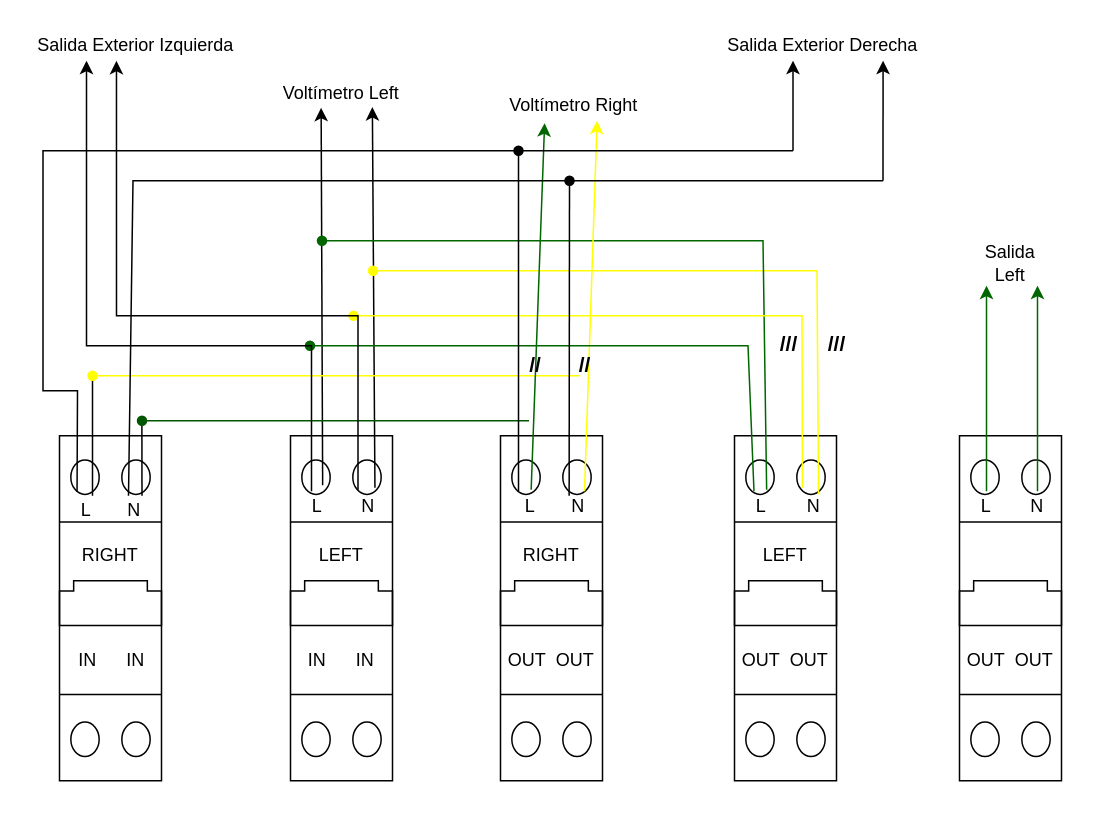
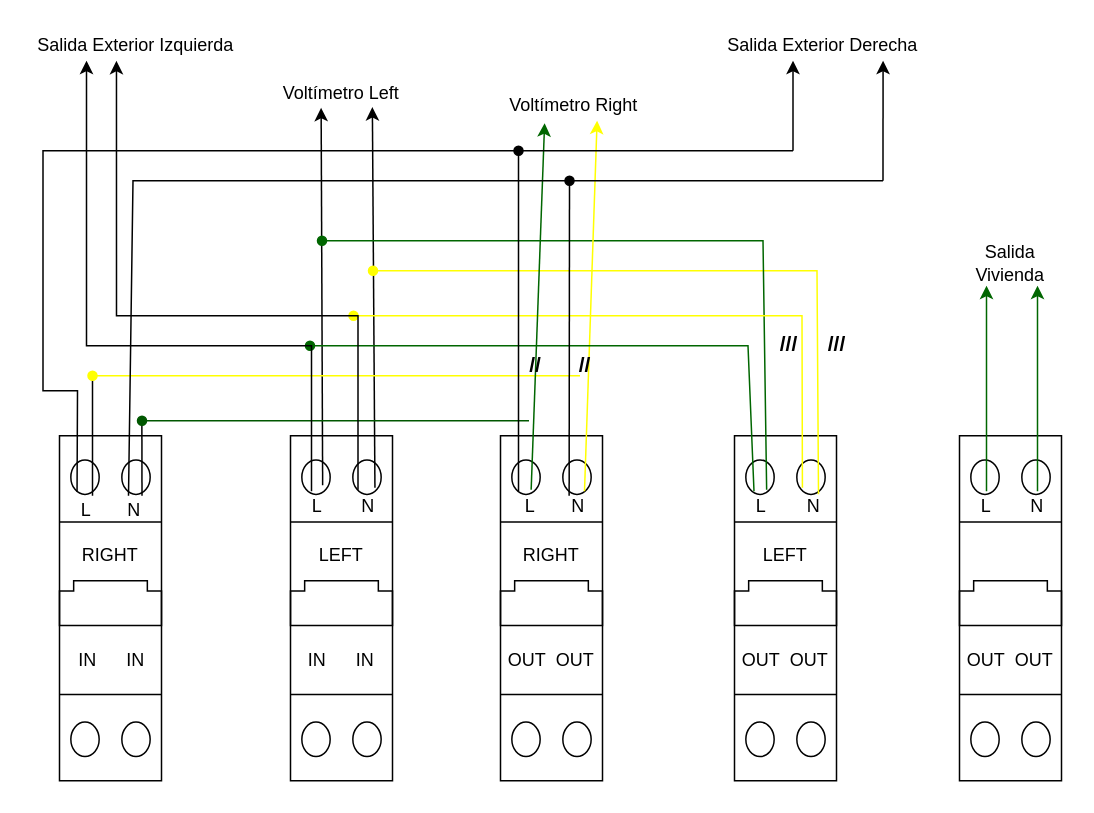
(1010, 263) -> (1010, 263)
